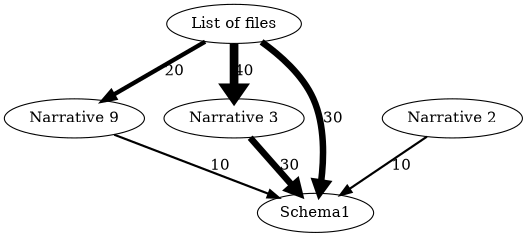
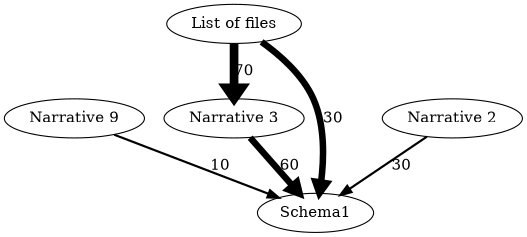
(159, 68) -> none
(244, 71) -> (244, 71)
(290, 166) -> (290, 166)
(402, 166) -> (402, 166)
